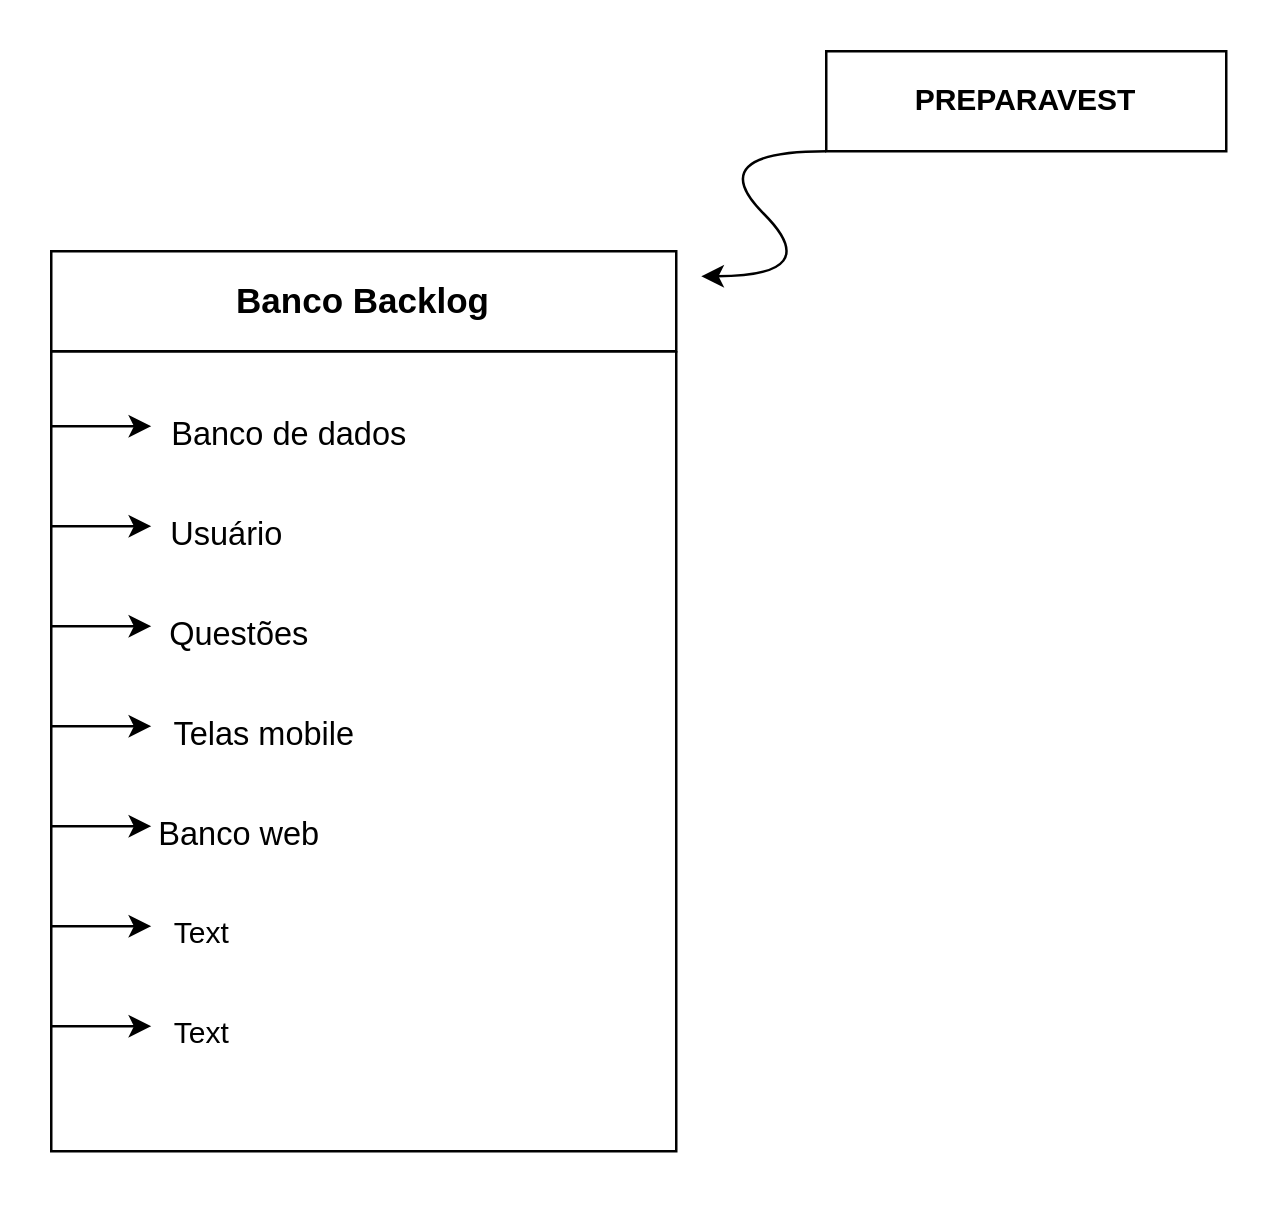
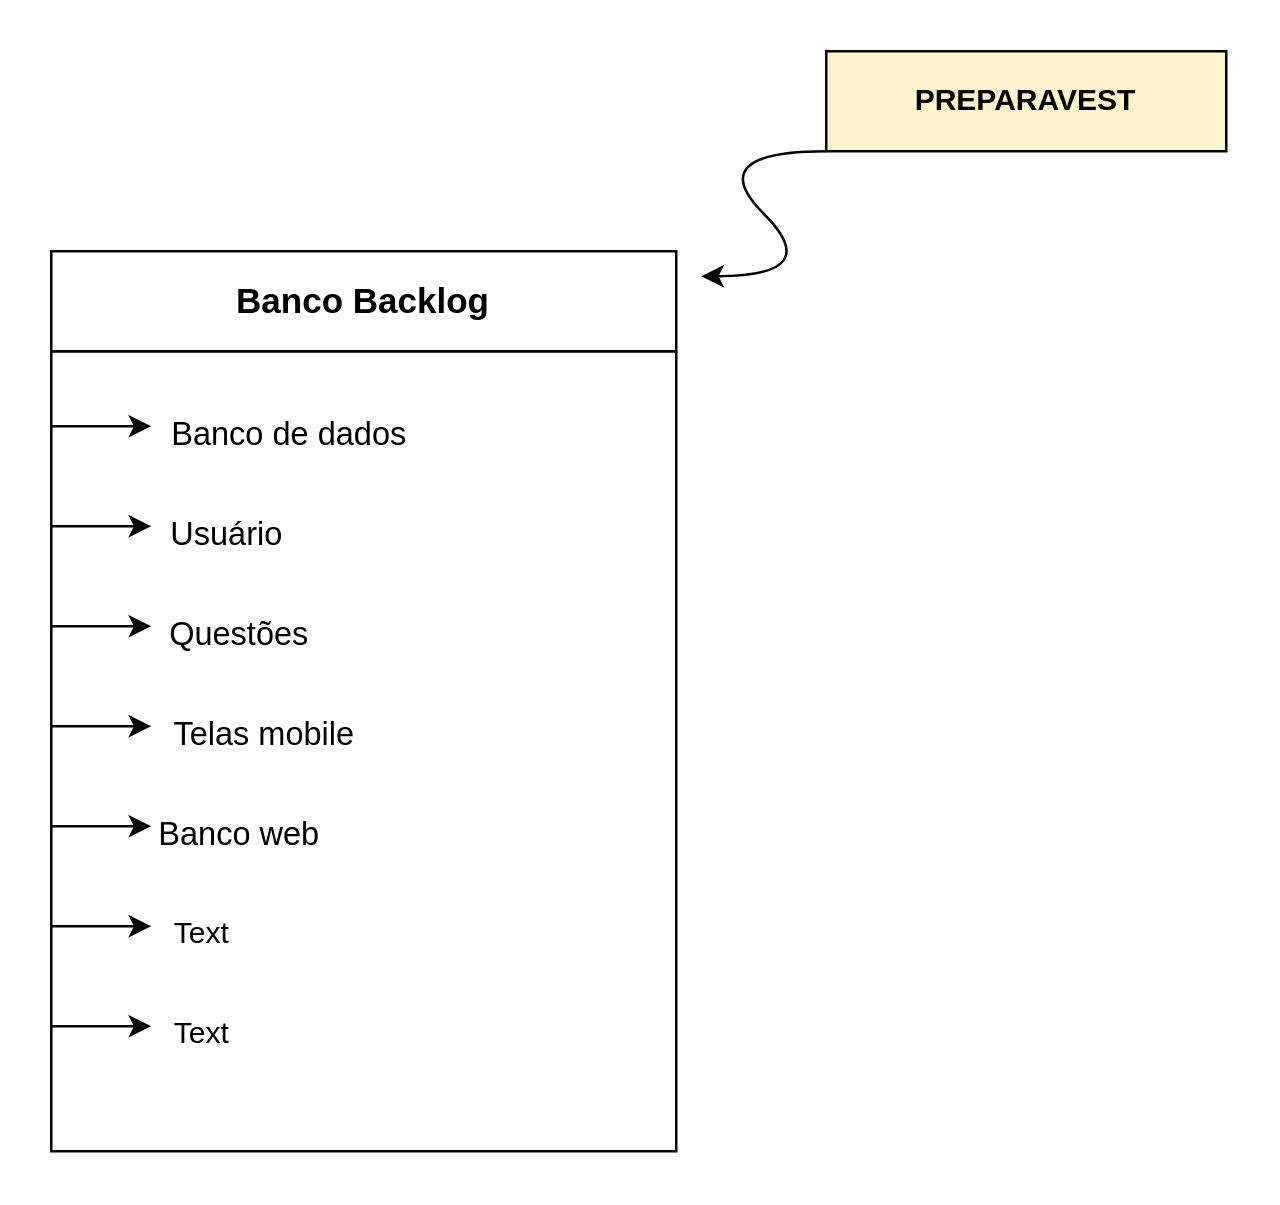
(1026, 101) -> (1026, 101)
